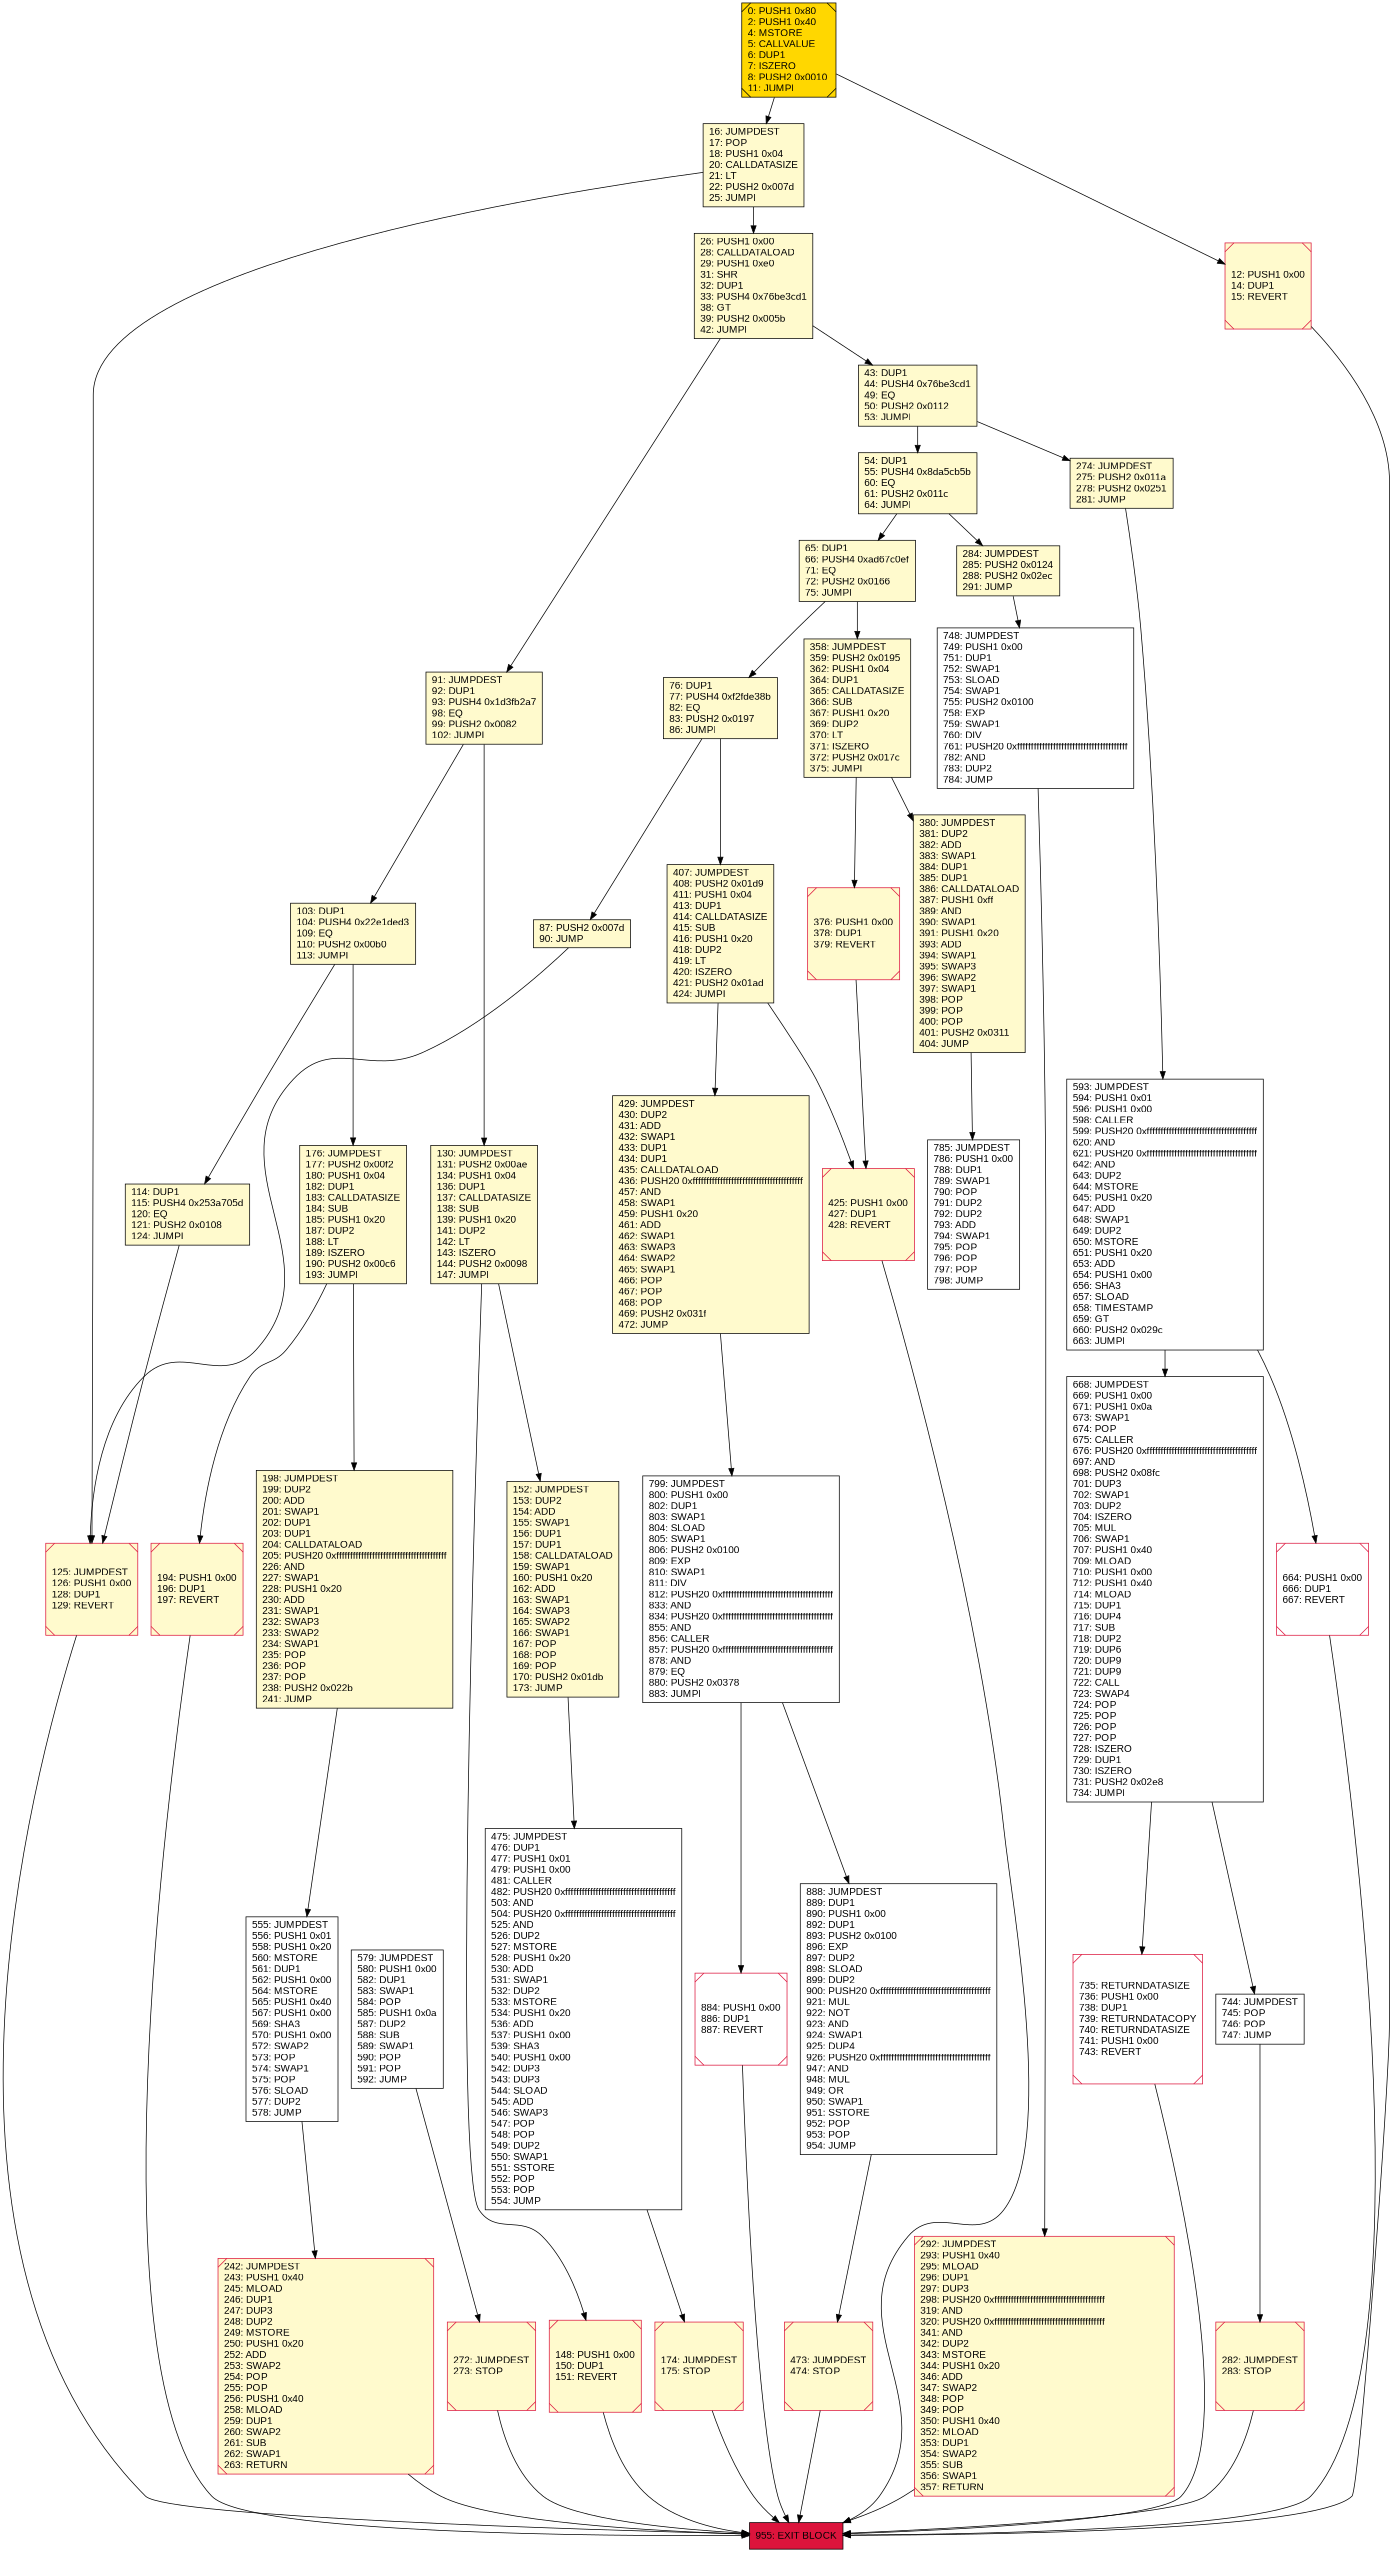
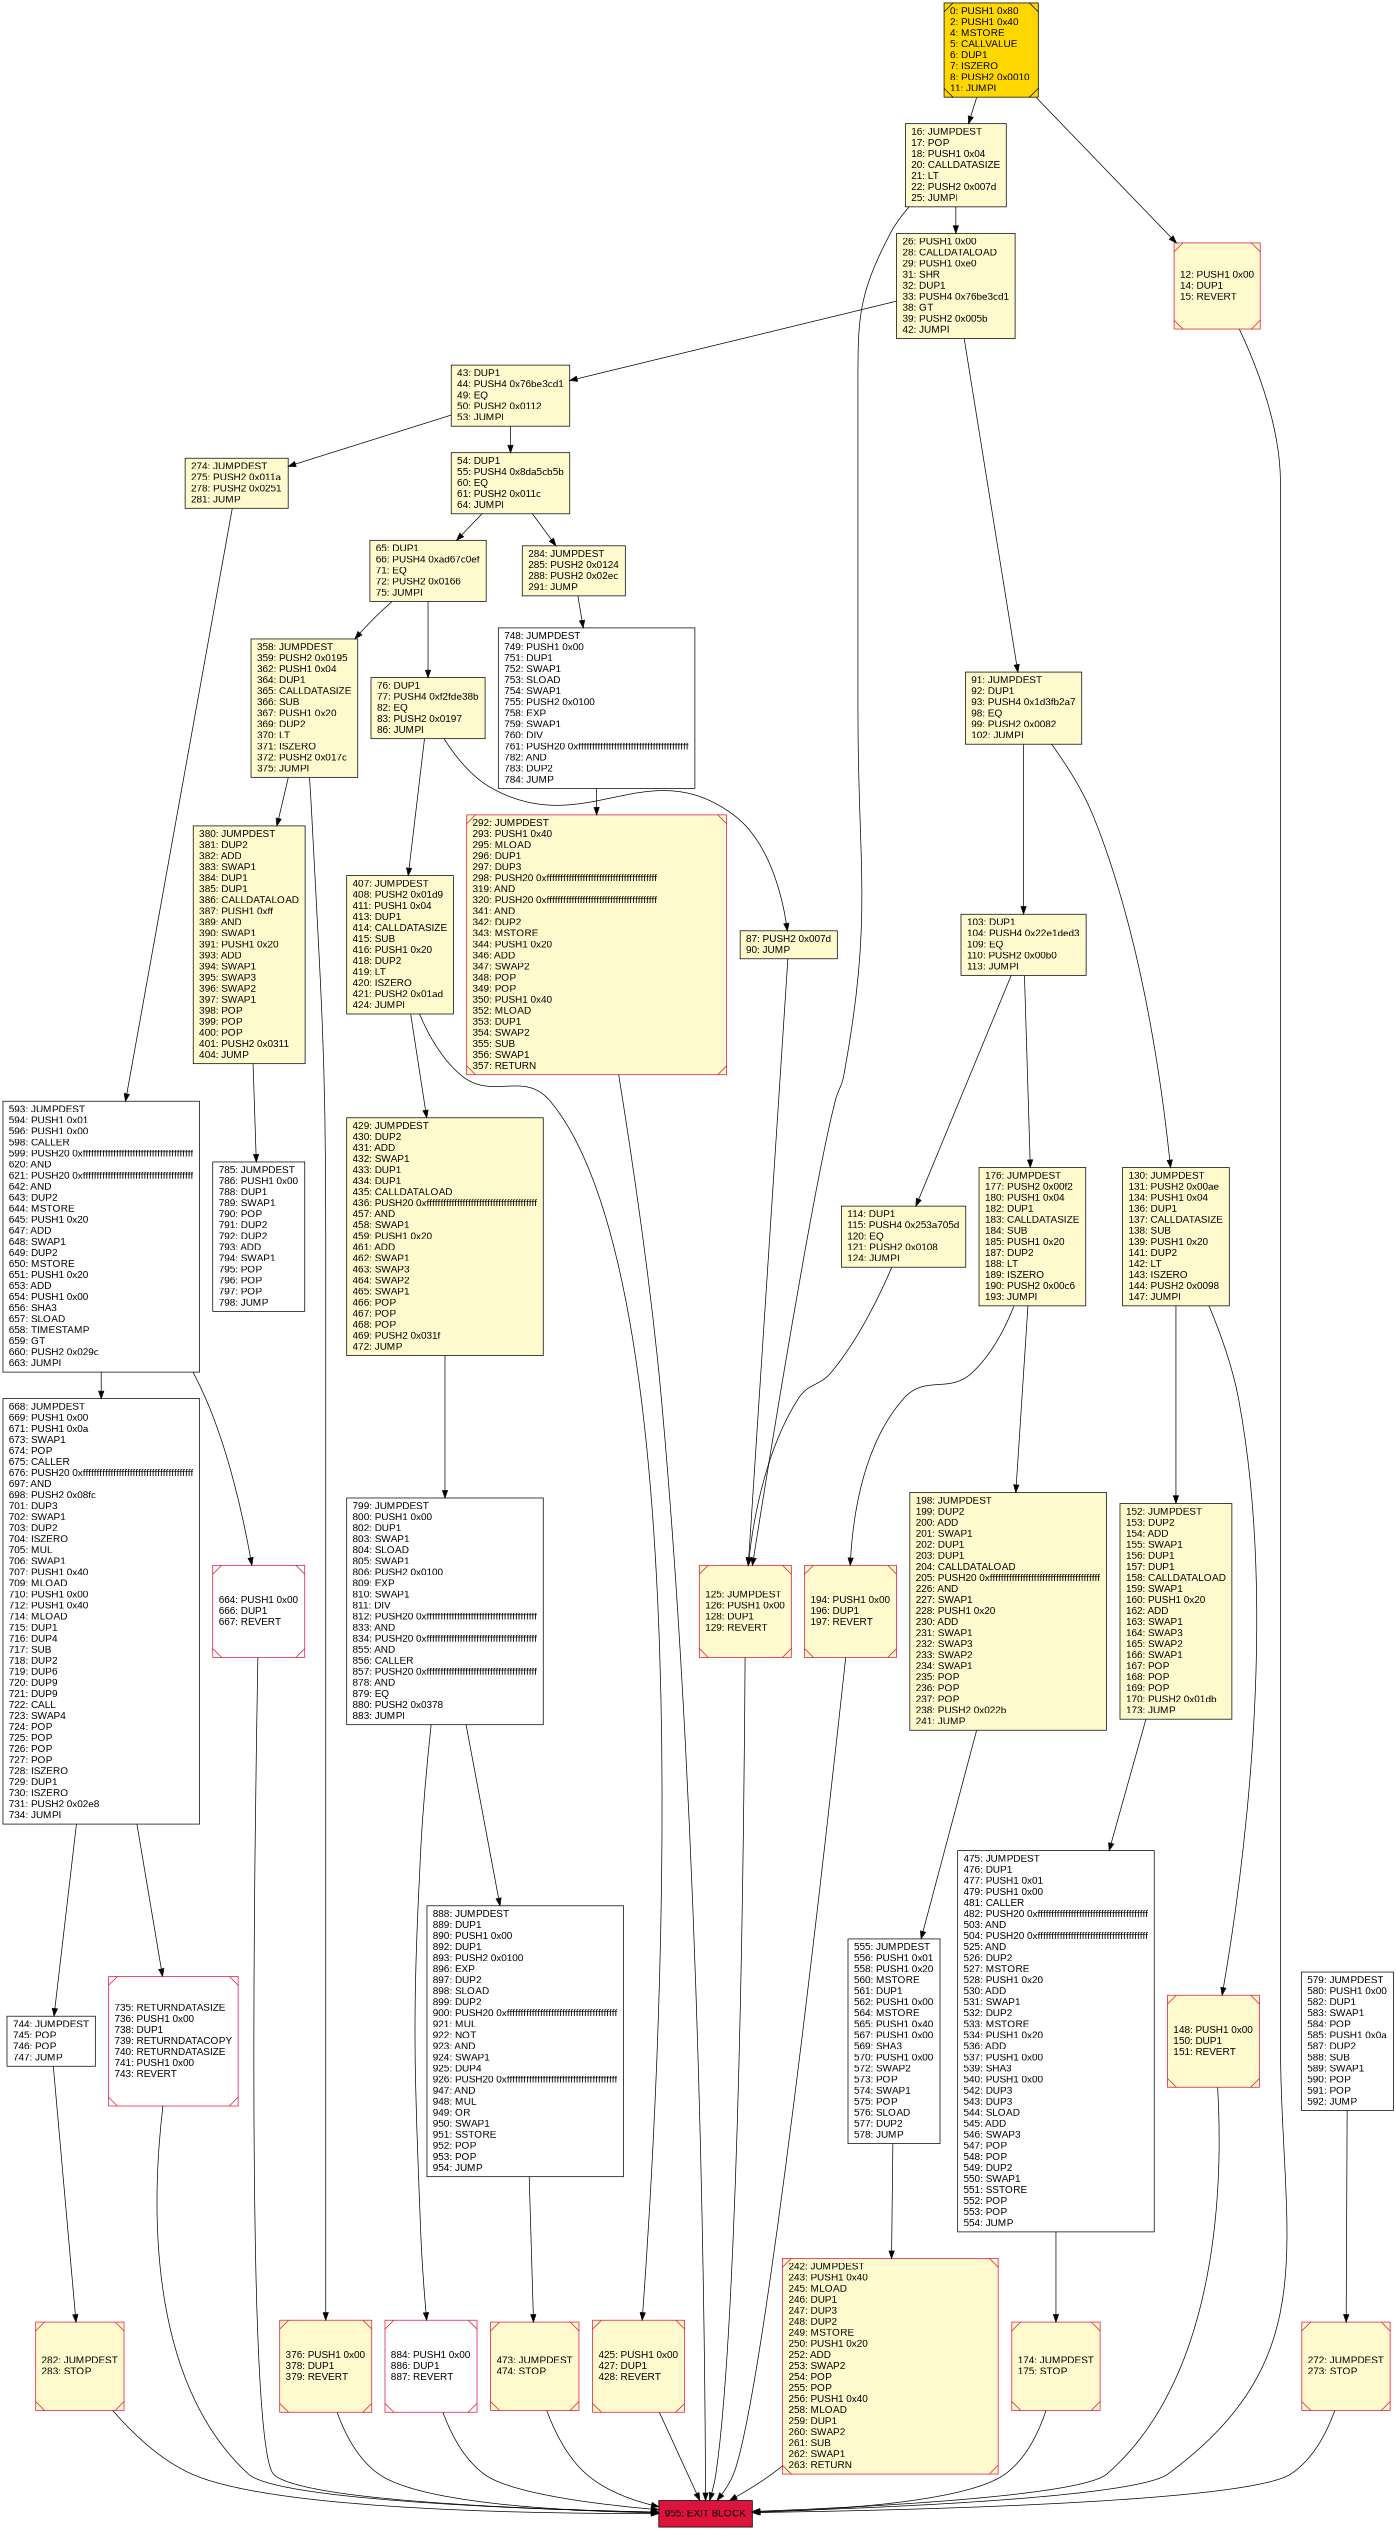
(861, 1070) -> (466, 2500)
